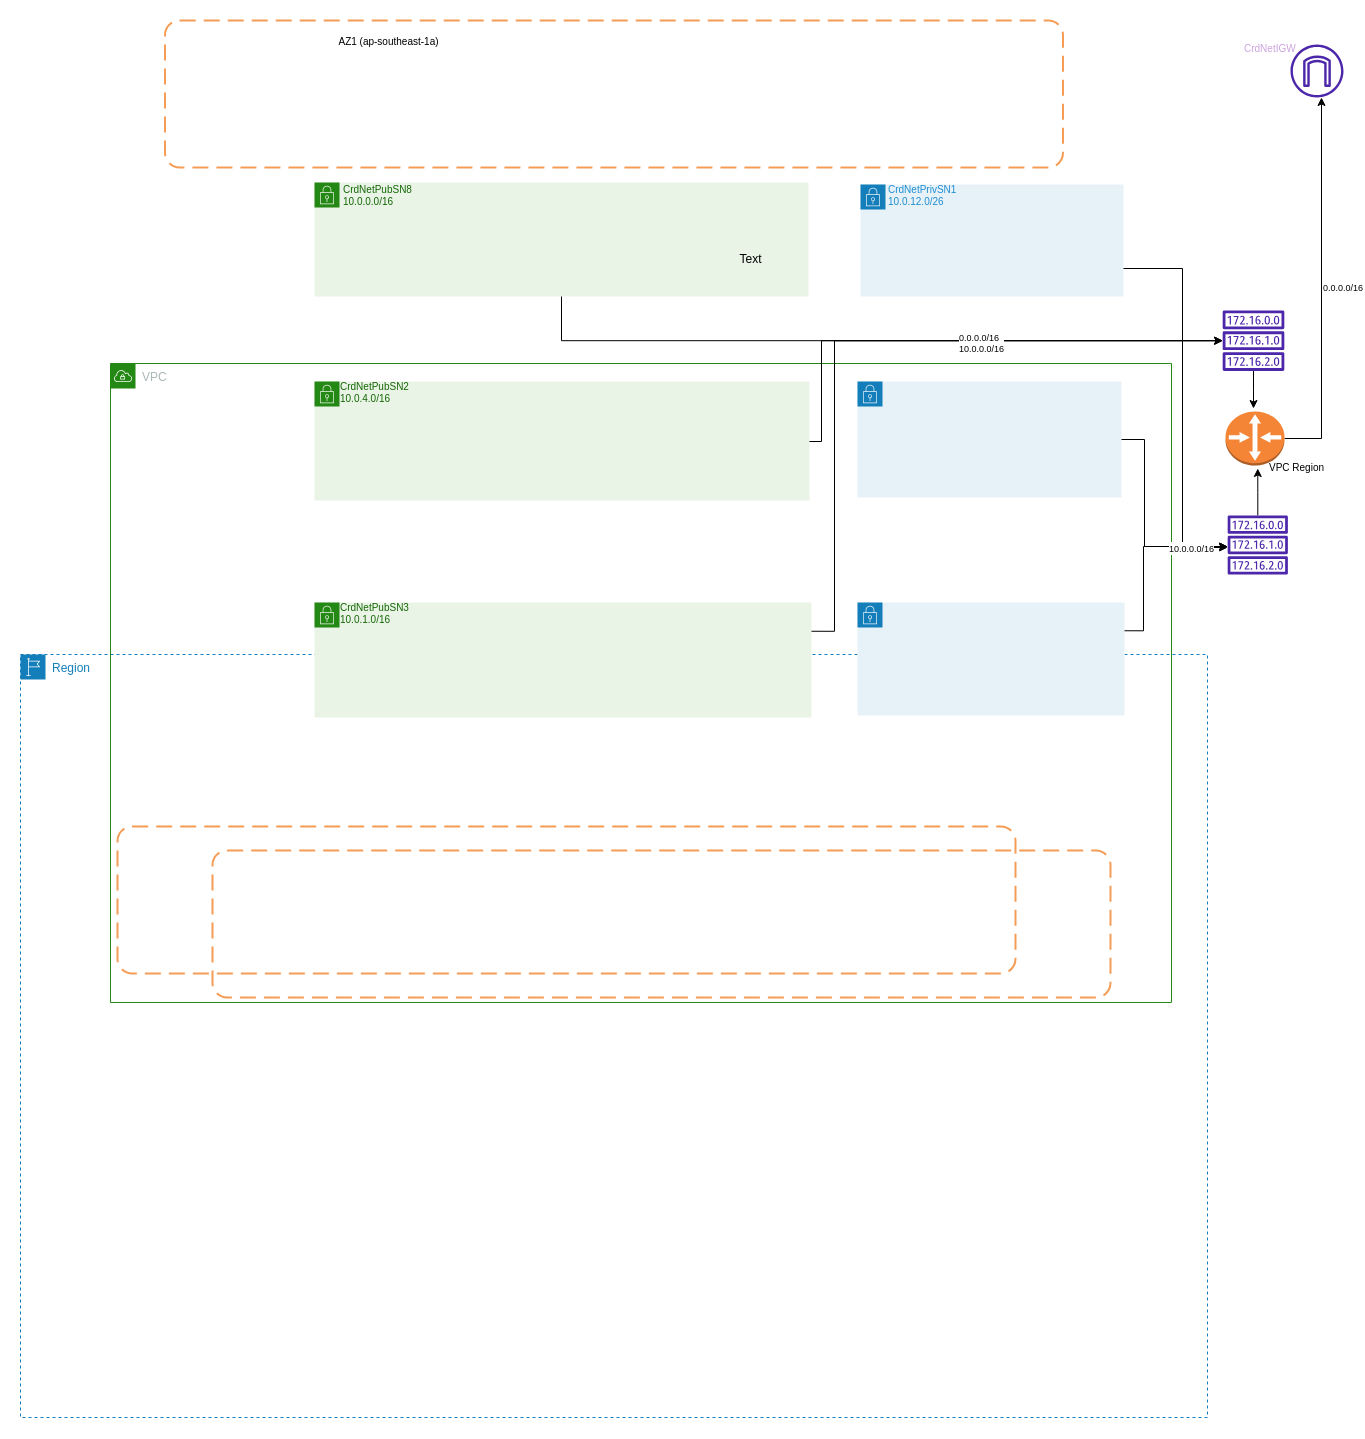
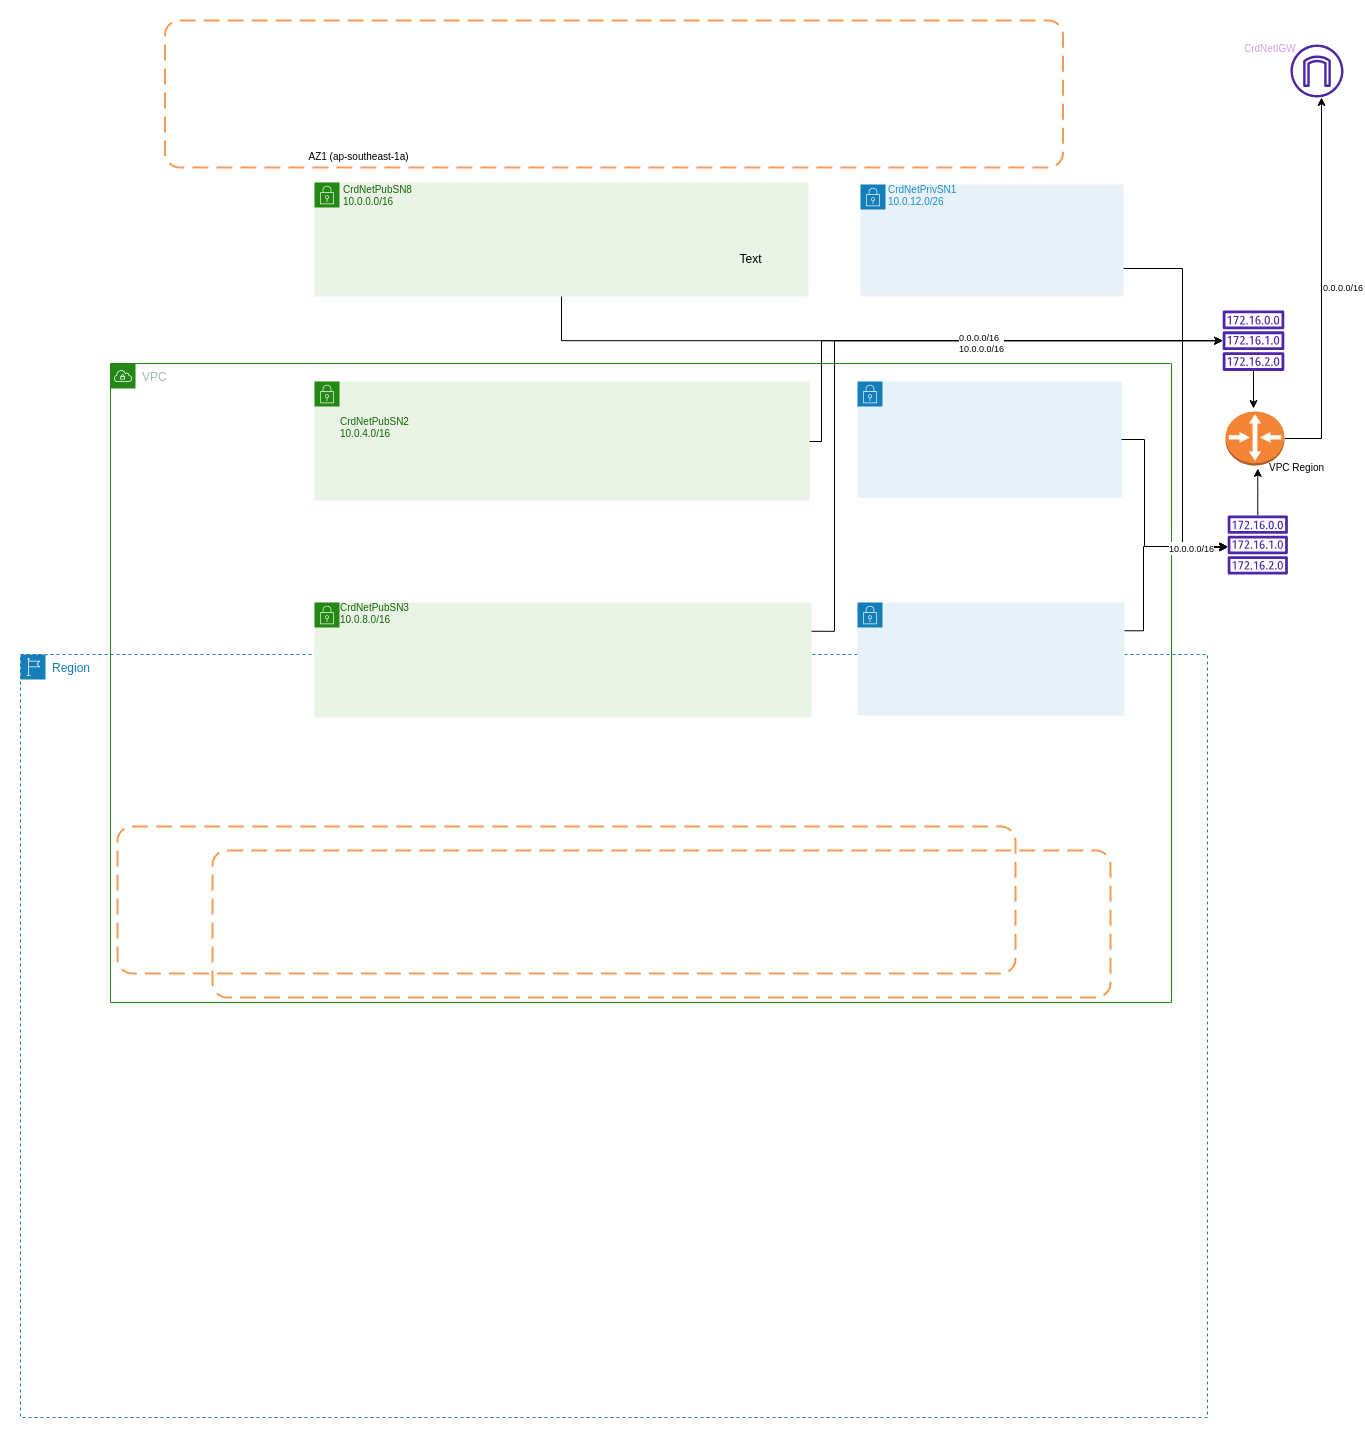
(389, 42) -> (359, 157)
(376, 393) -> (376, 428)
(374, 614) -> (374, 614)
